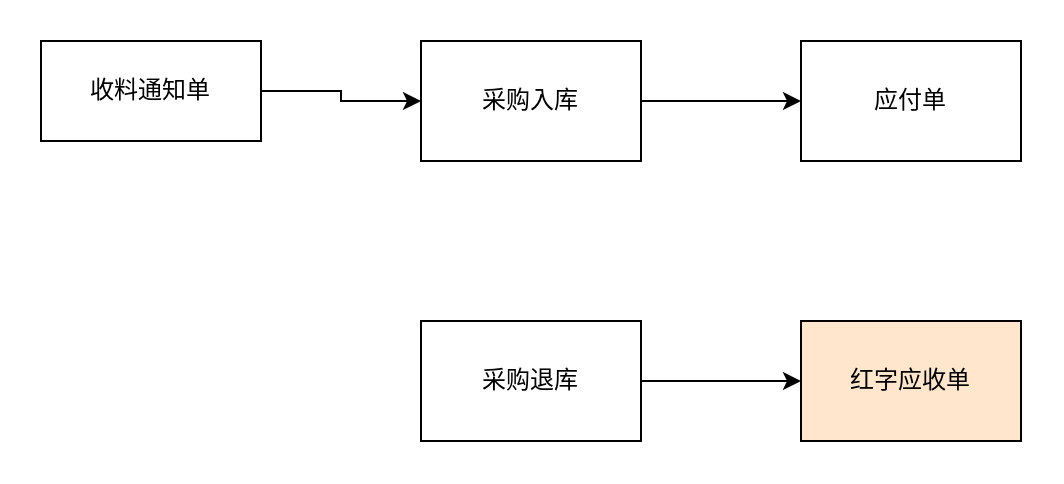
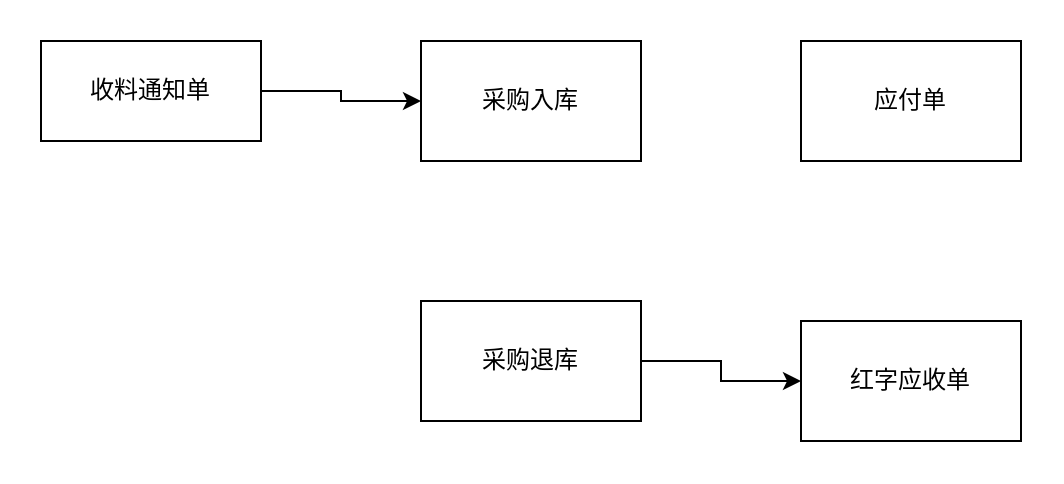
(714, 101) -> none
(531, 381) -> (531, 361)
(911, 381) -> (911, 381)
